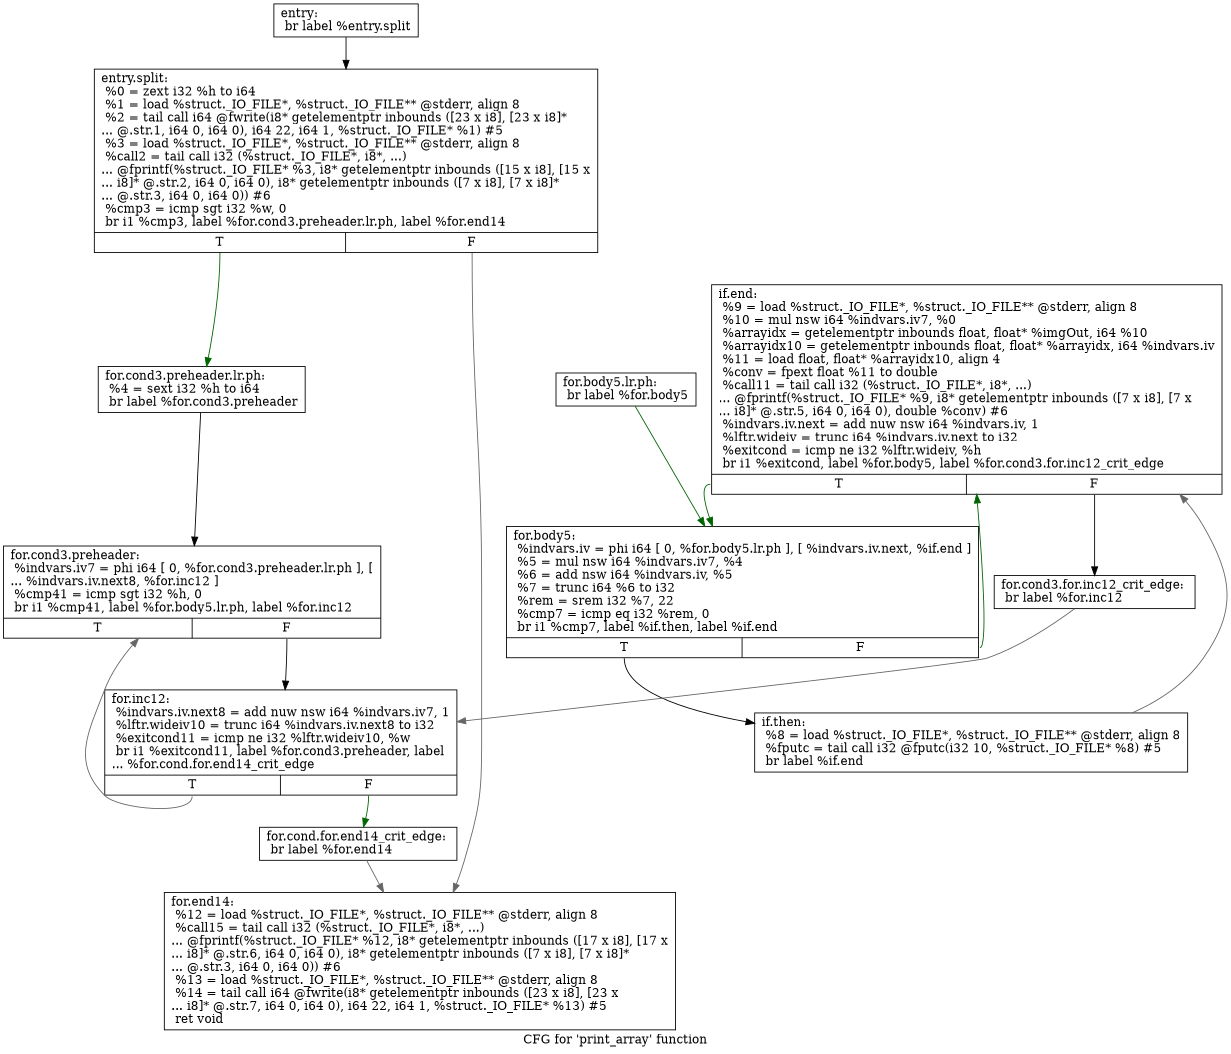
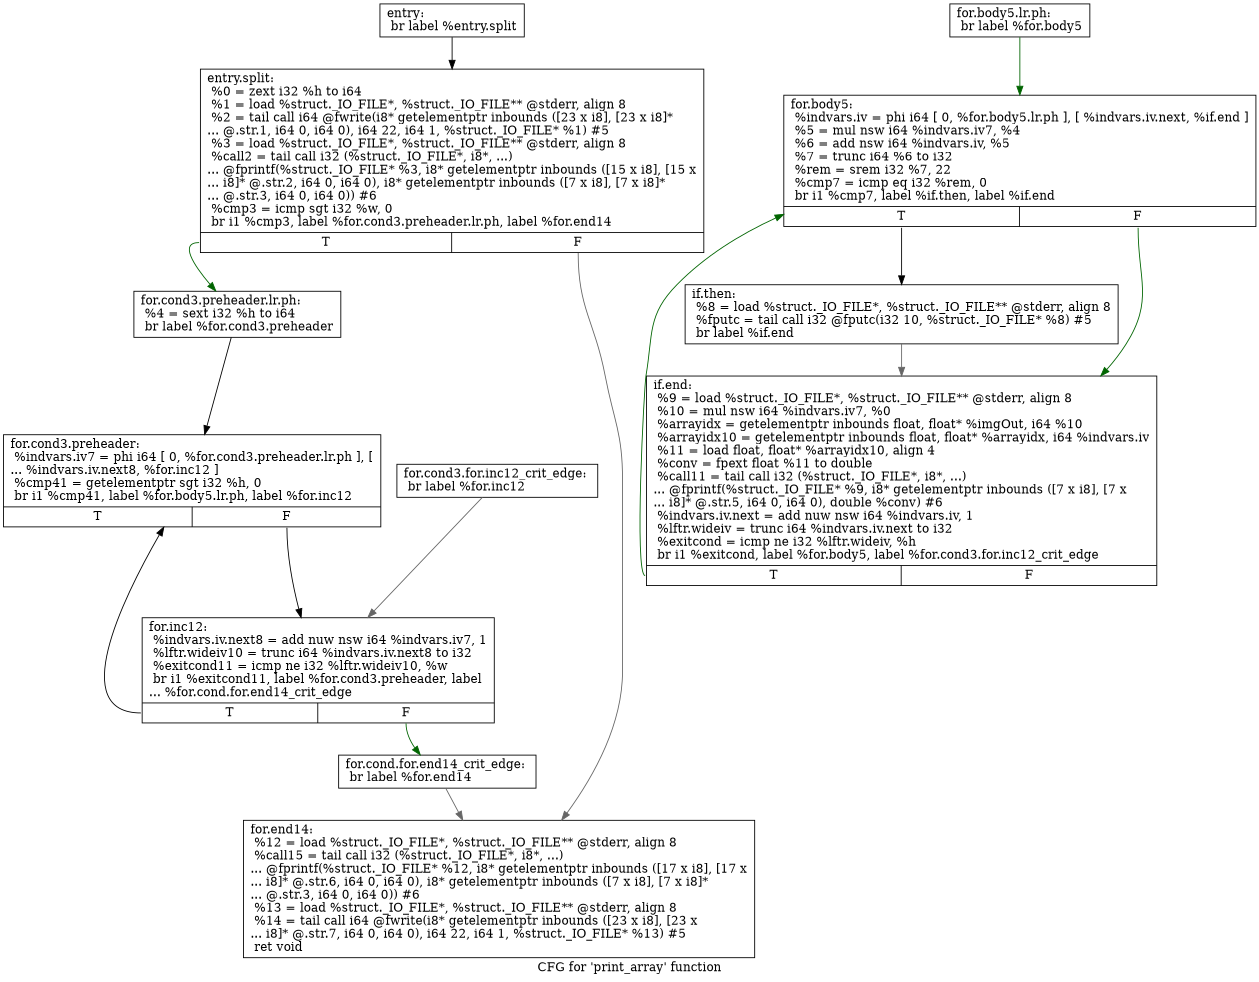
(1095, 531) -> none
(107, 595) -> (136, 483)
(87, 764) -> (114, 630)
